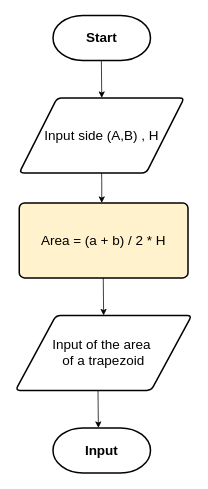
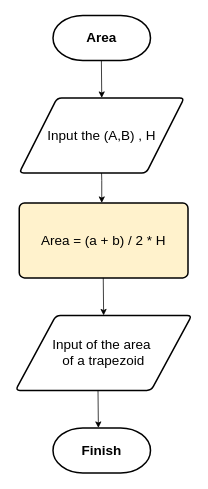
(102, 38) -> (102, 38)
(102, 135) -> (102, 135)
(102, 450) -> (102, 450)
